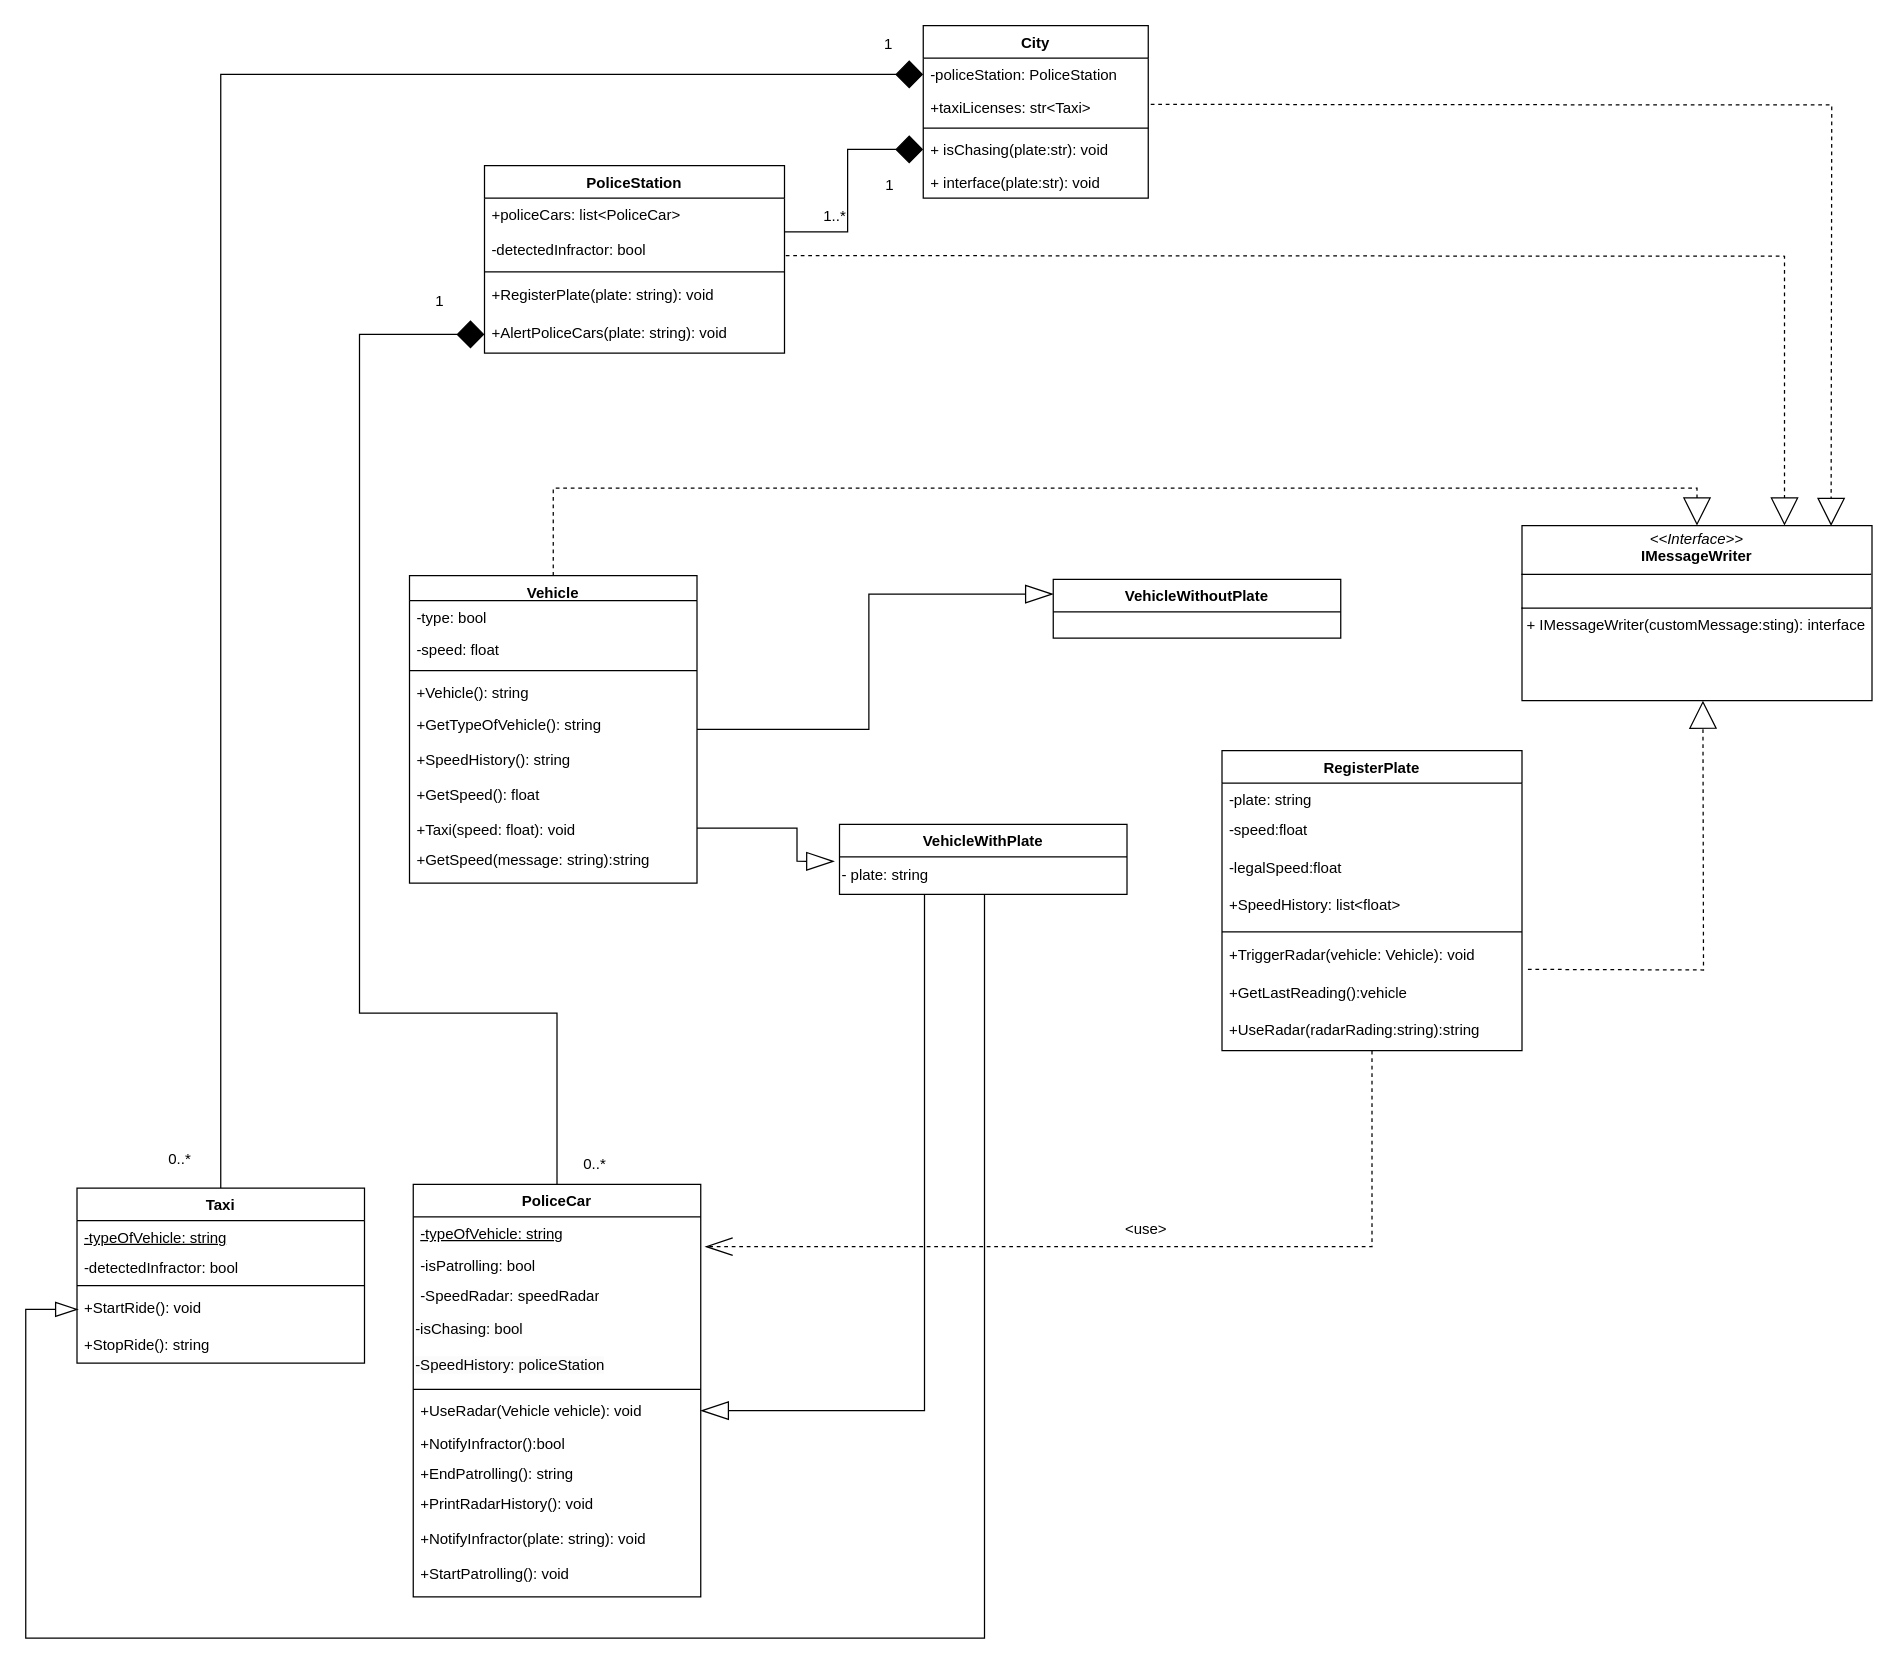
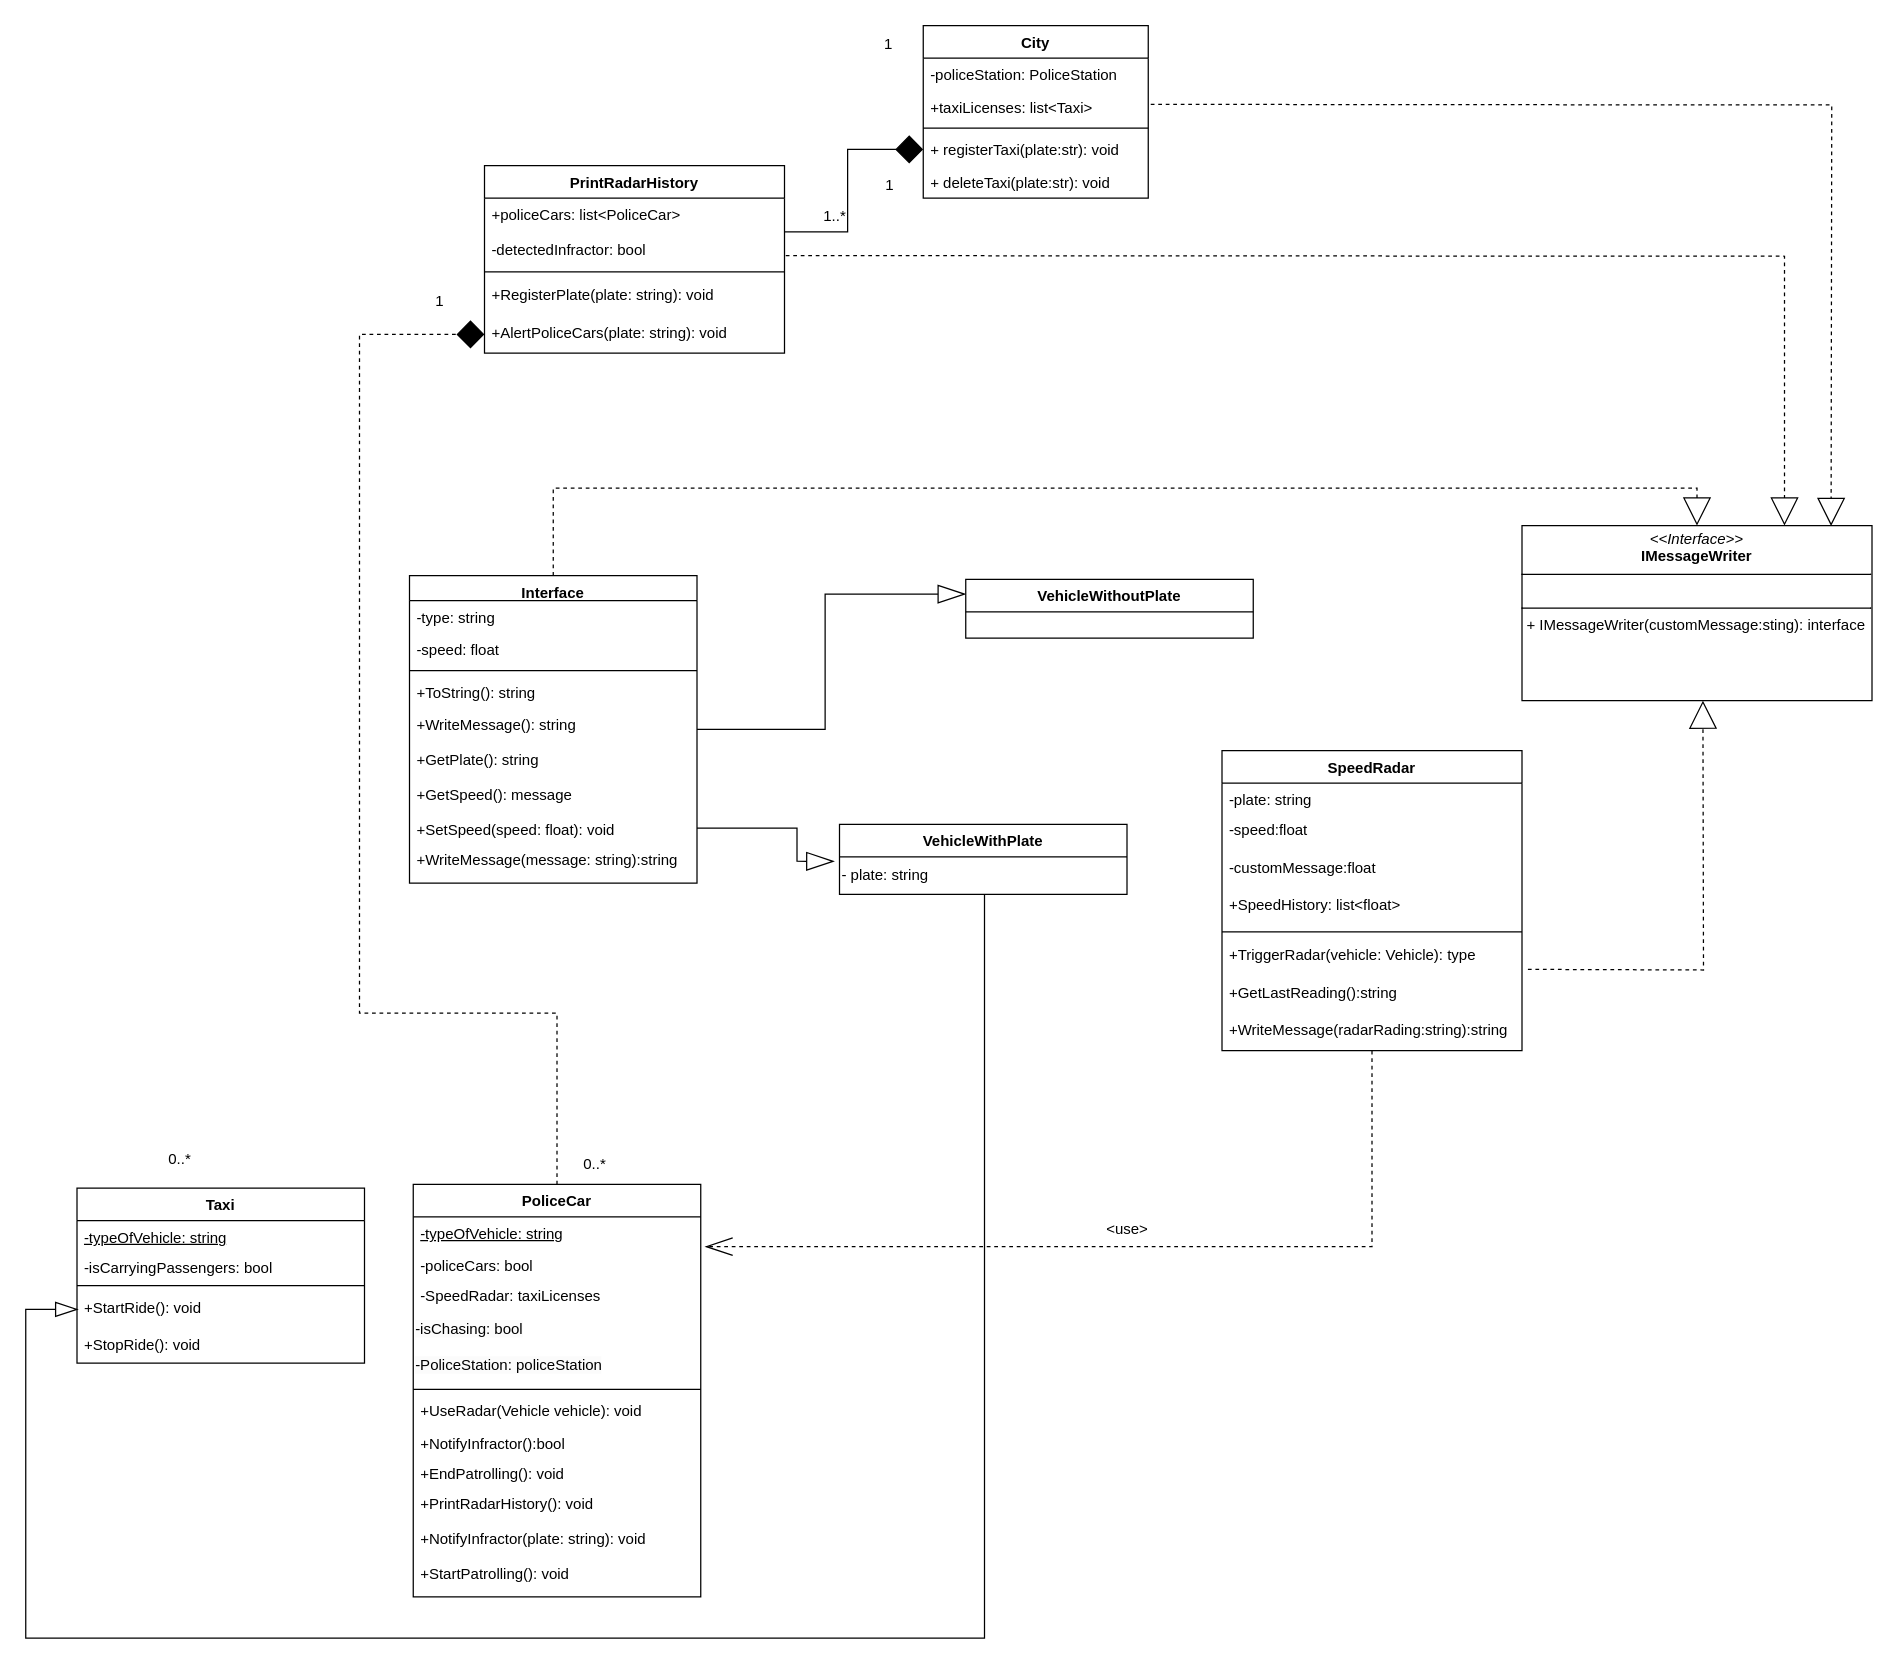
(1022, 108) -> (1022, 108)
(1033, 151) -> (1037, 160)
(634, 183) -> (634, 183)
(1035, 183) -> (1037, 183)
(221, 294) -> none
(553, 593) -> (553, 593)
(1197, 609) -> (1109, 609)
(457, 618) -> (465, 618)
(482, 693) -> (488, 693)
(520, 725) -> (505, 725)
(505, 760) -> (488, 760)
(1372, 768) -> (1372, 768)
(486, 795) -> (496, 795)
(359, 808) -> (359, 808)
(508, 830) -> (526, 830)
(545, 860) -> (560, 860)
(1292, 868) -> (1309, 868)
(1365, 955) -> (1367, 955)
(1326, 993) -> (1324, 993)
(1370, 1030) -> (1385, 1030)
(1145, 1229) -> (1126, 1229)
(924, 1252) -> none
(486, 1266) -> (482, 1266)
(179, 1268) -> (187, 1268)
(513, 1297) -> (518, 1297)
(522, 1339) -> (522, 1339)
(156, 1346) -> (148, 1346)
(509, 1474) -> (501, 1474)
